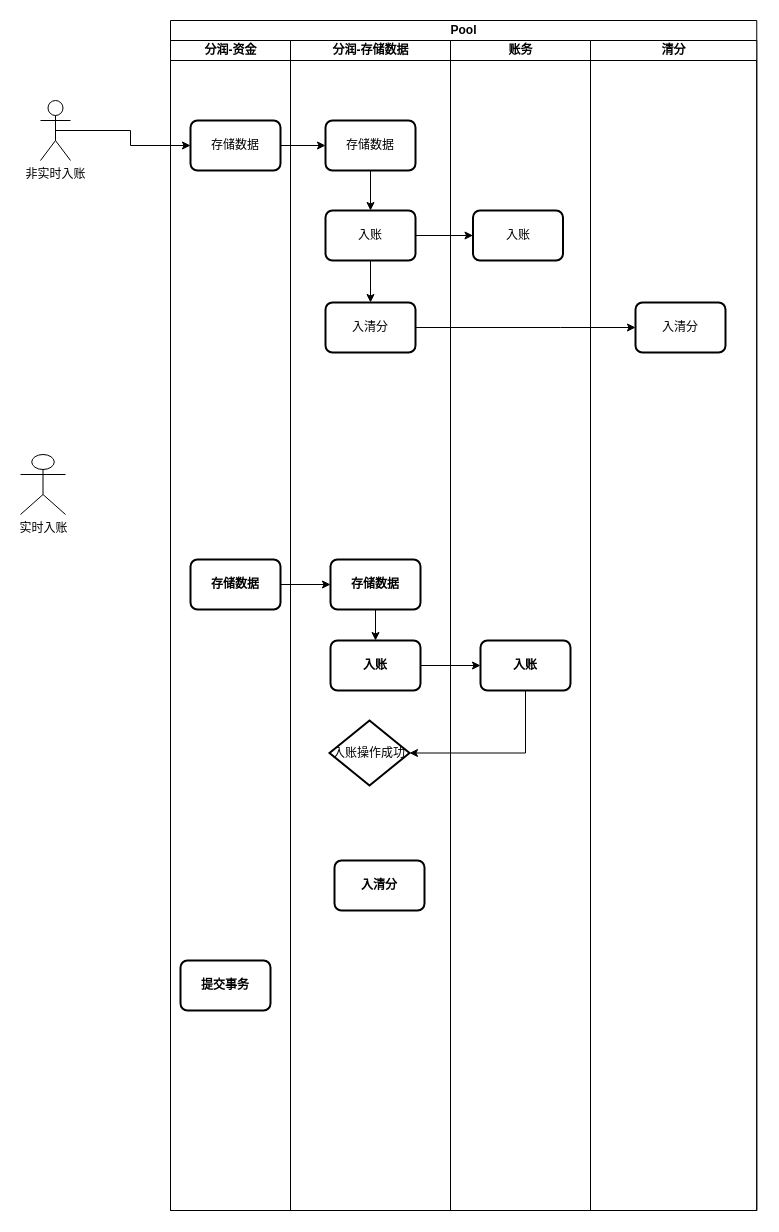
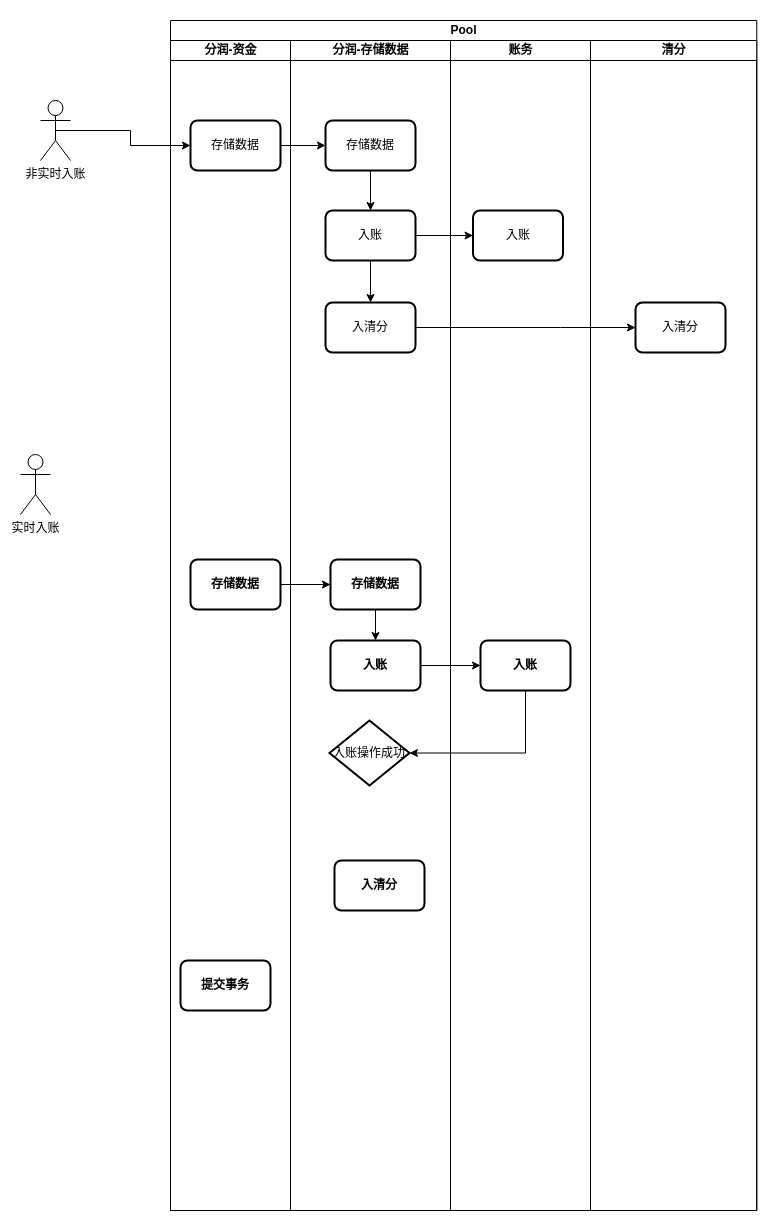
(43, 485) -> (36, 485)
